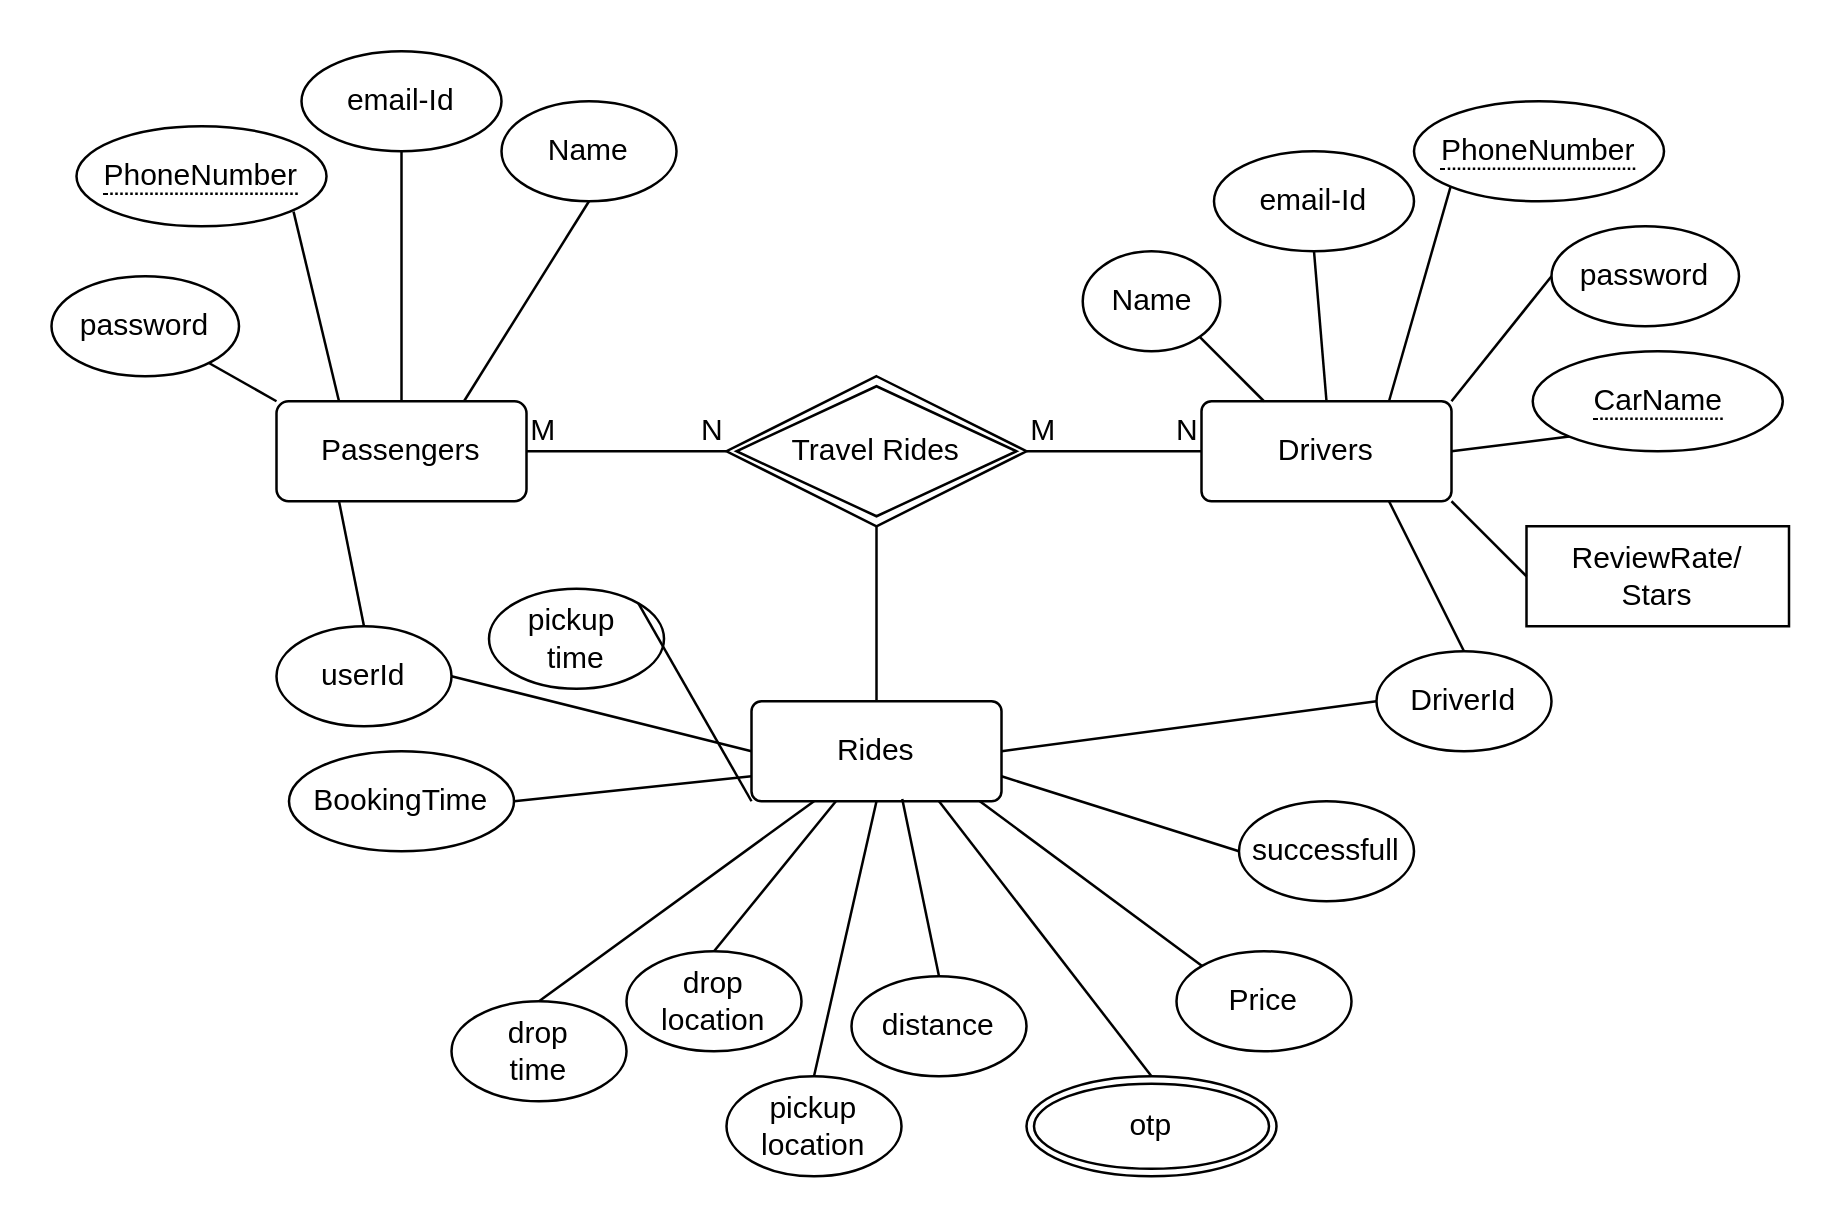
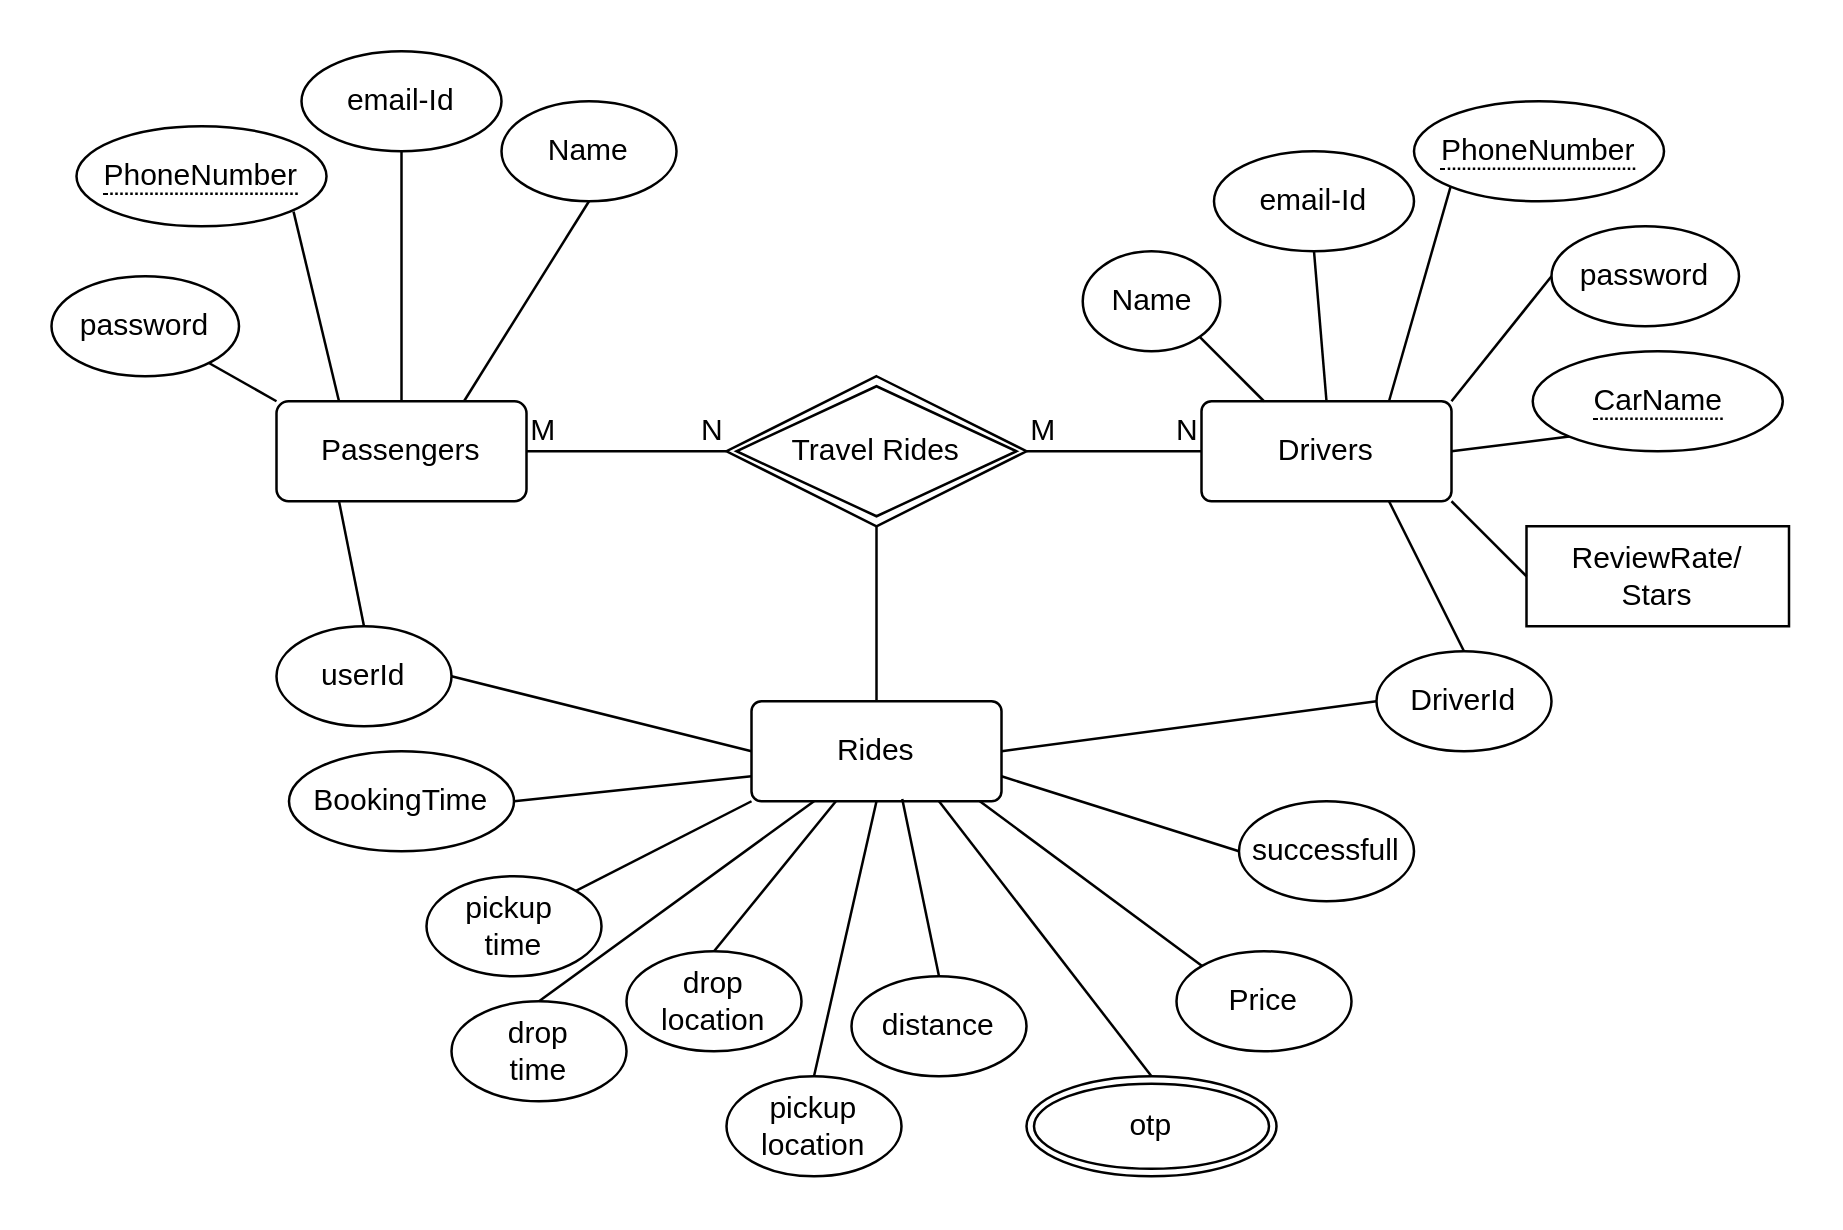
(576, 639) -> (514, 926)
